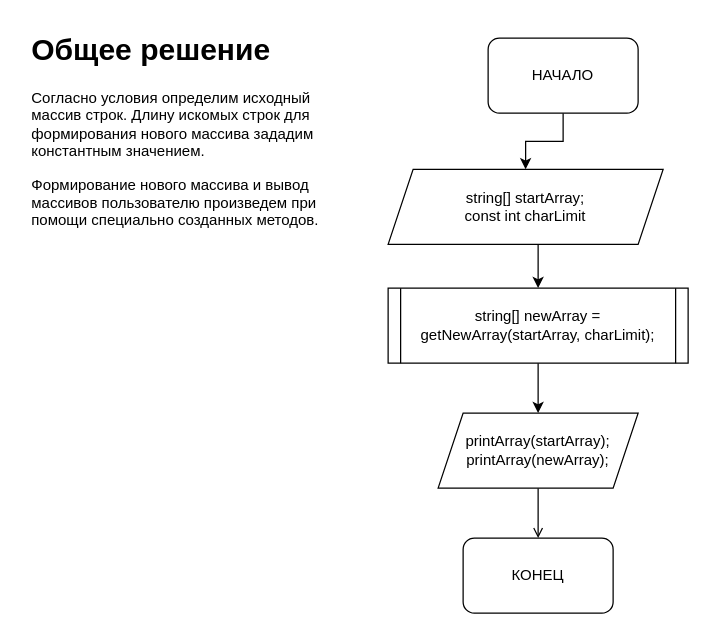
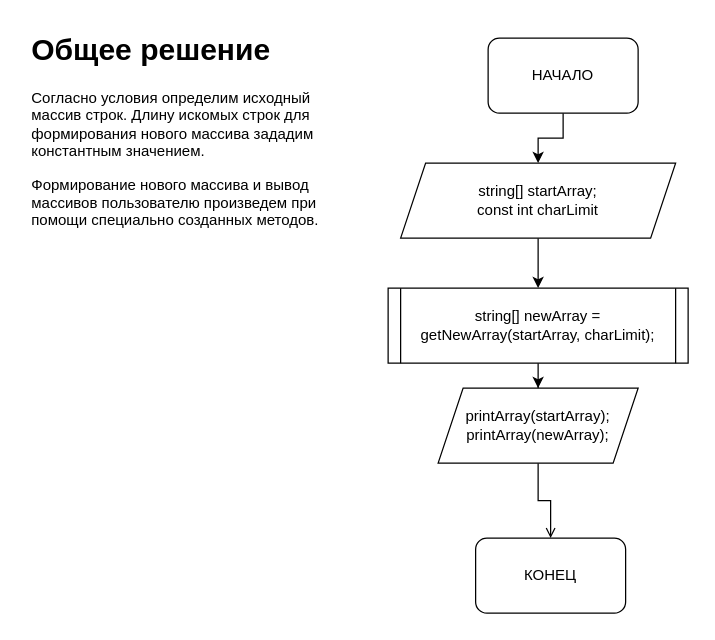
(526, 207) -> (538, 201)
(538, 451) -> (538, 426)
(538, 576) -> (551, 576)
